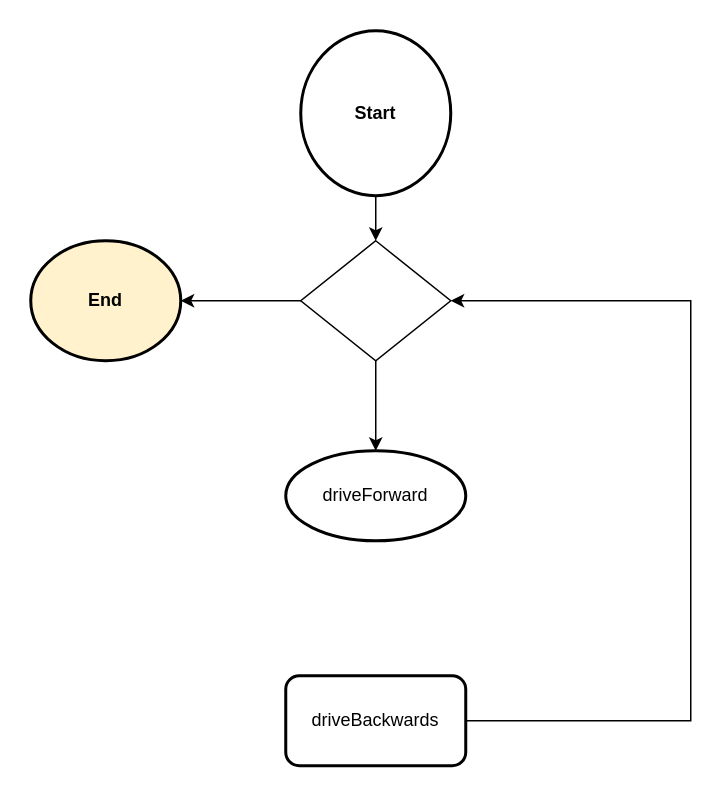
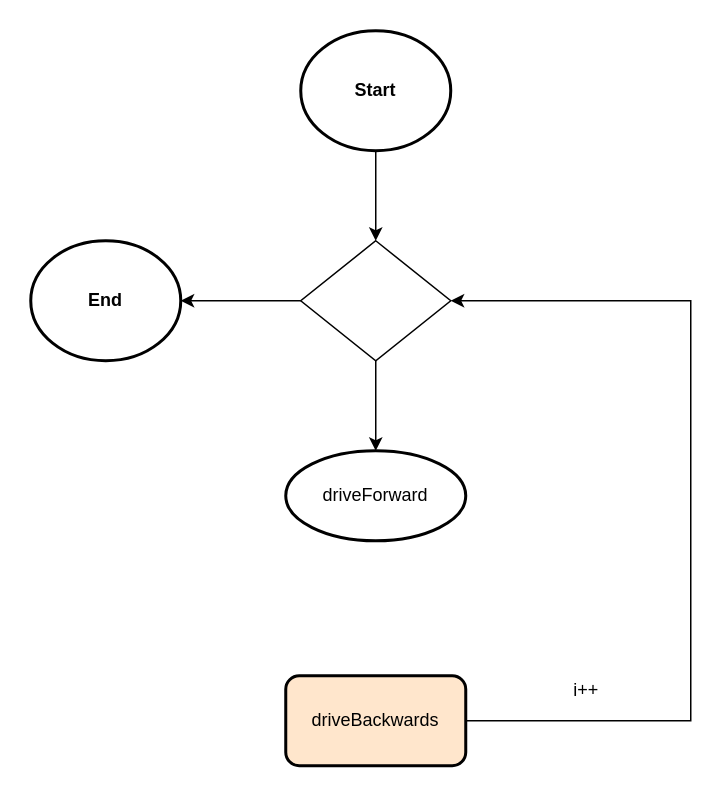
(376, 113) -> (376, 91)
(106, 301) -> (106, 301)
none -> (586, 691)
(376, 721) -> (376, 721)
